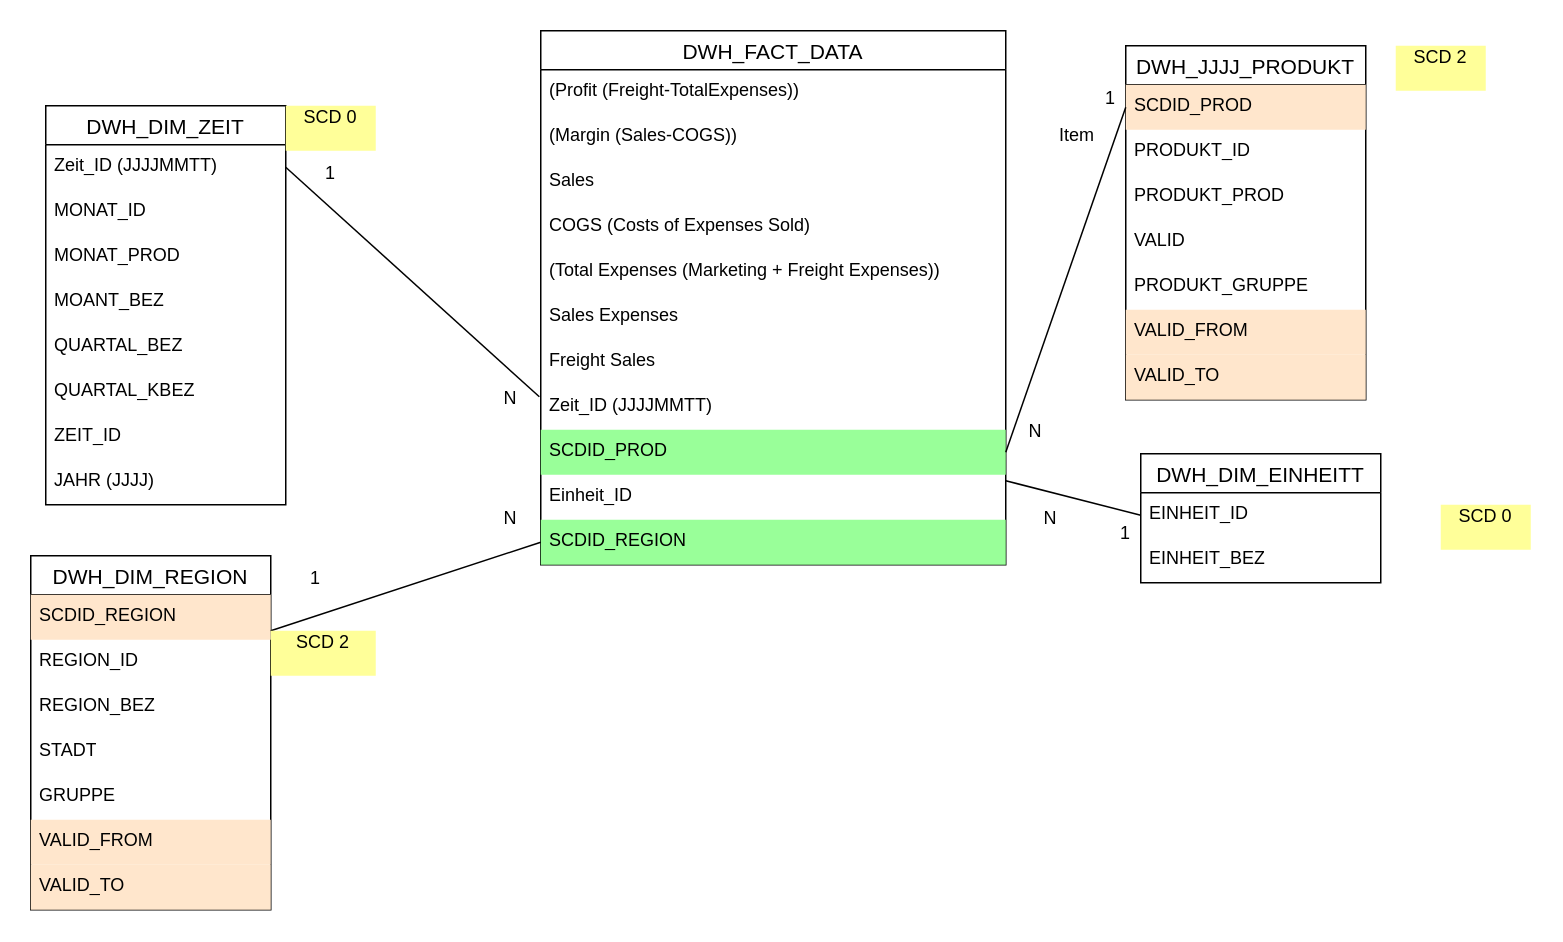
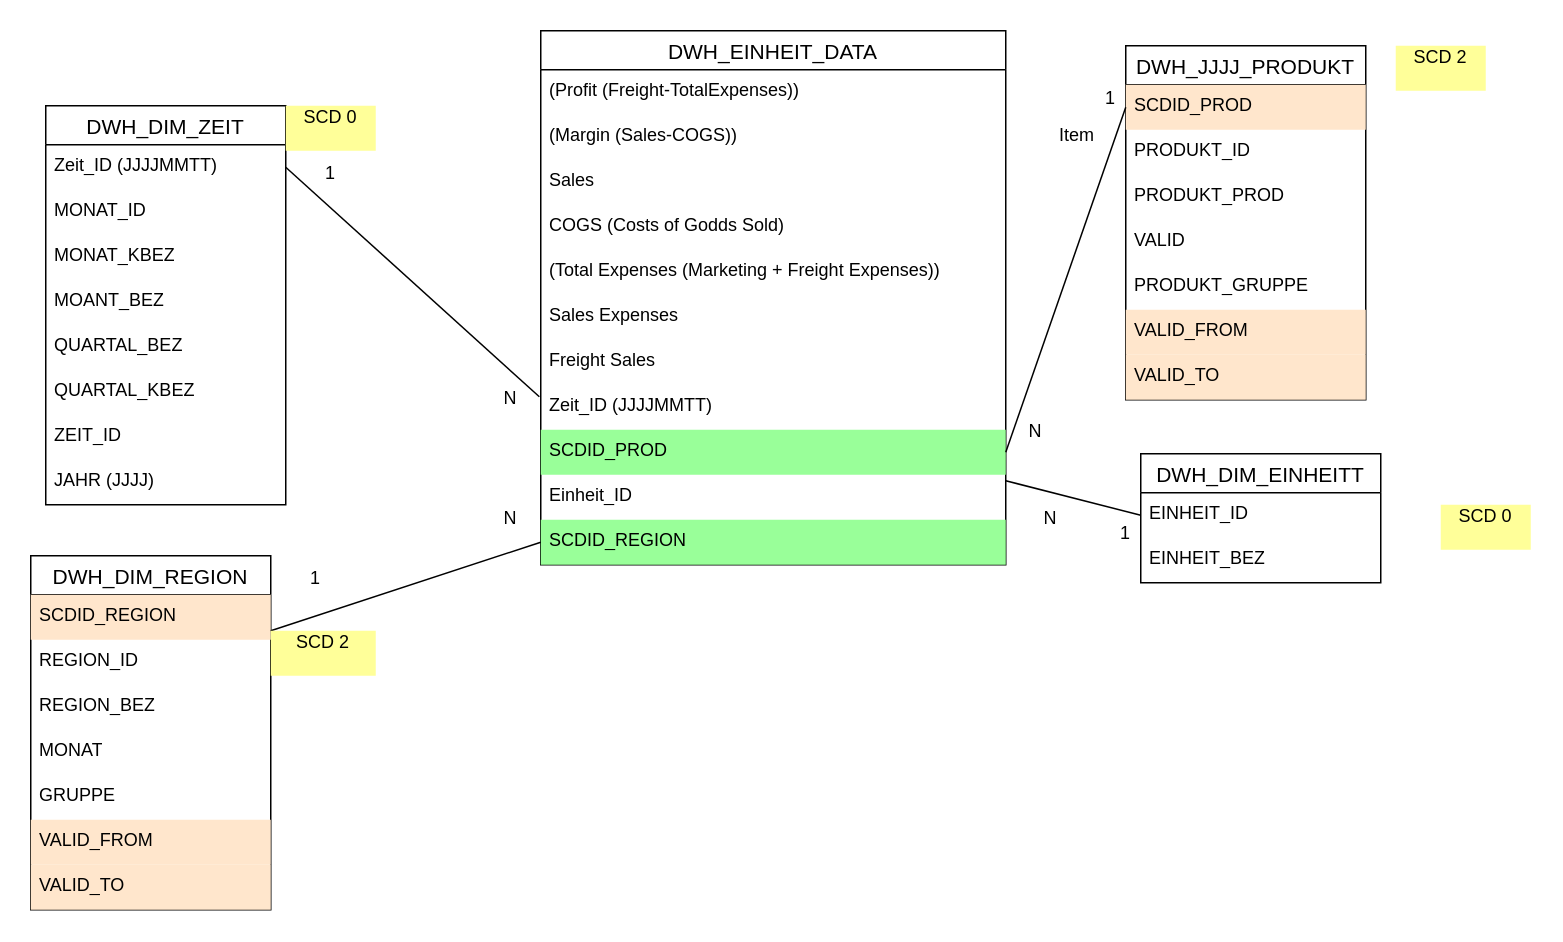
(773, 52) -> (773, 52)
(684, 226) -> (669, 226)
(105, 256) -> (105, 256)
(65, 751) -> (65, 751)
